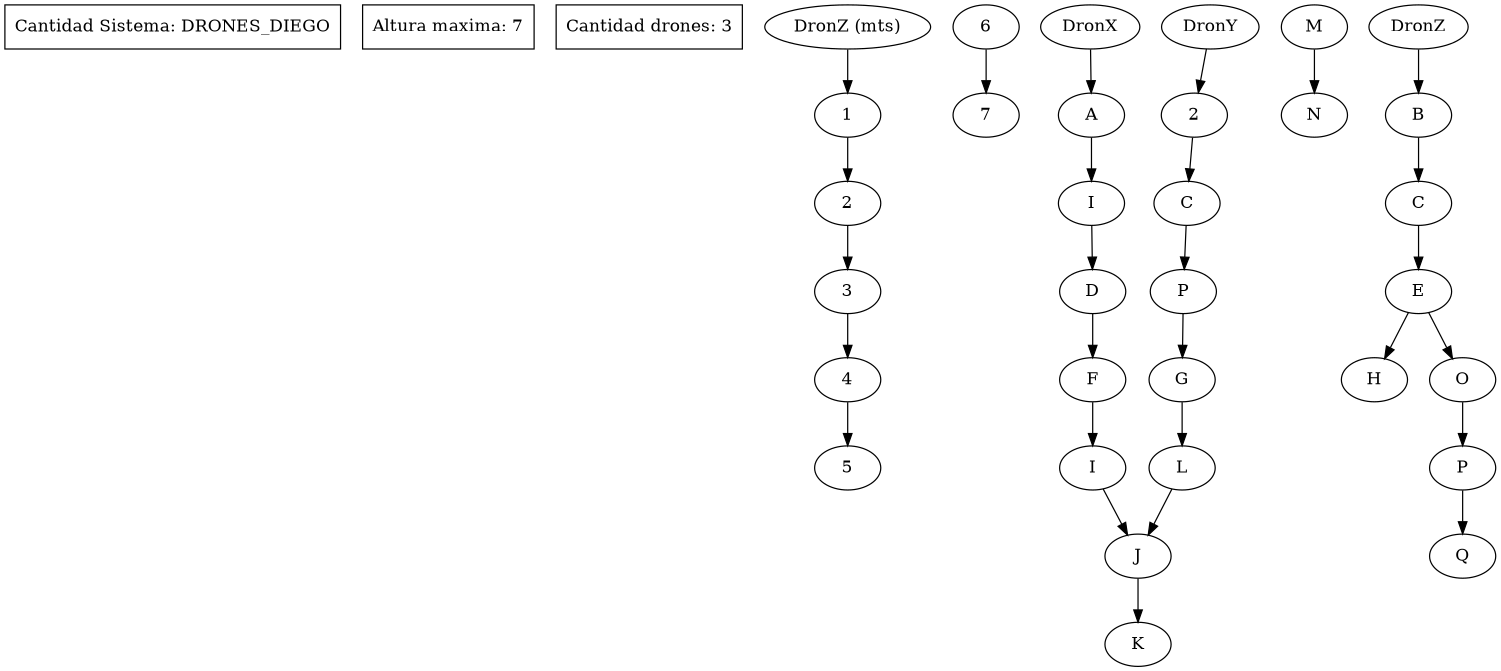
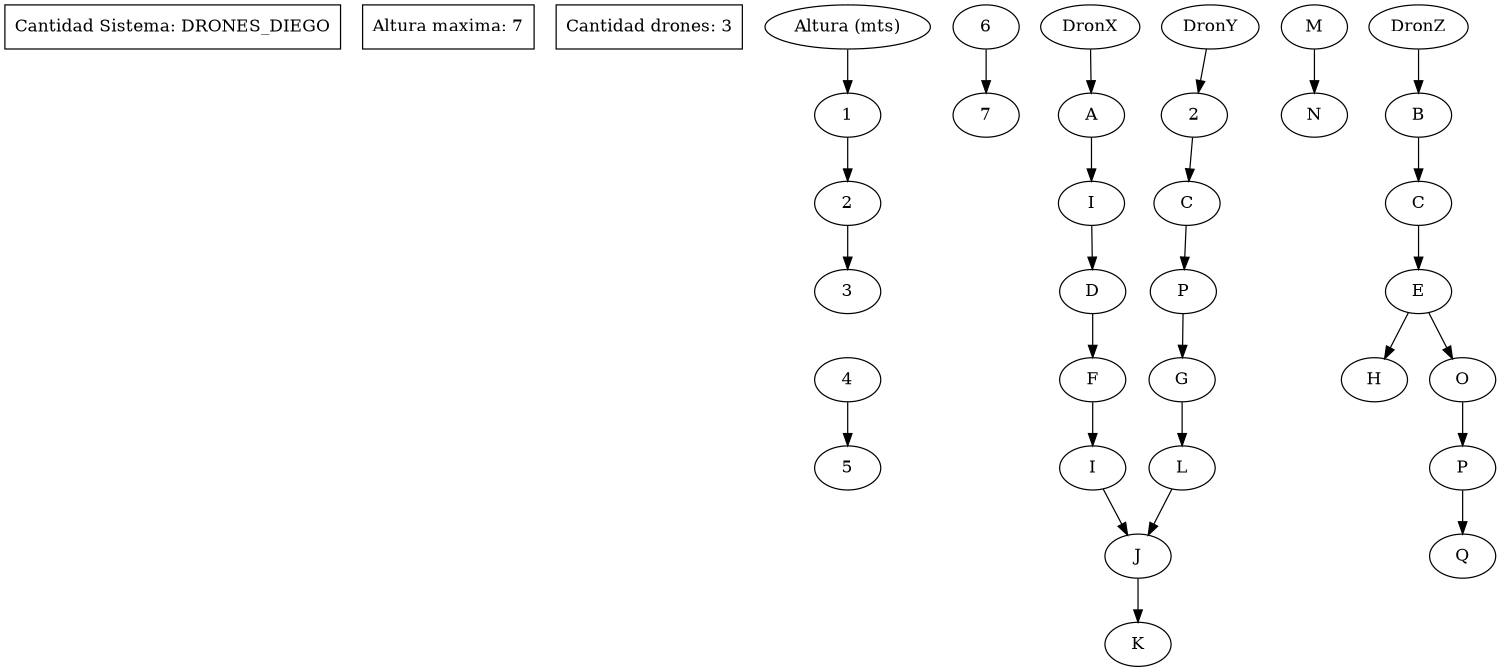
(848, 27) -> (848, 27)
(848, 330) -> none
